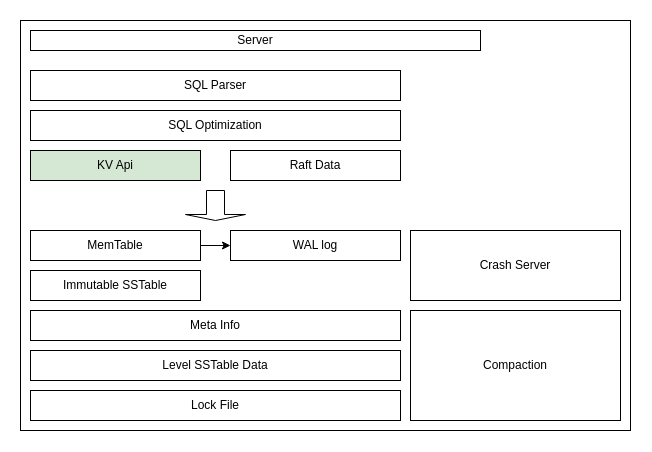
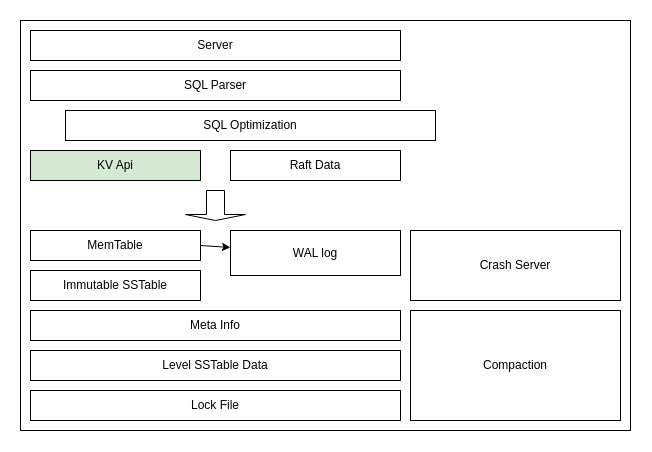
(256, 41) -> (216, 46)
(216, 126) -> (251, 126)
(316, 246) -> (316, 253)
